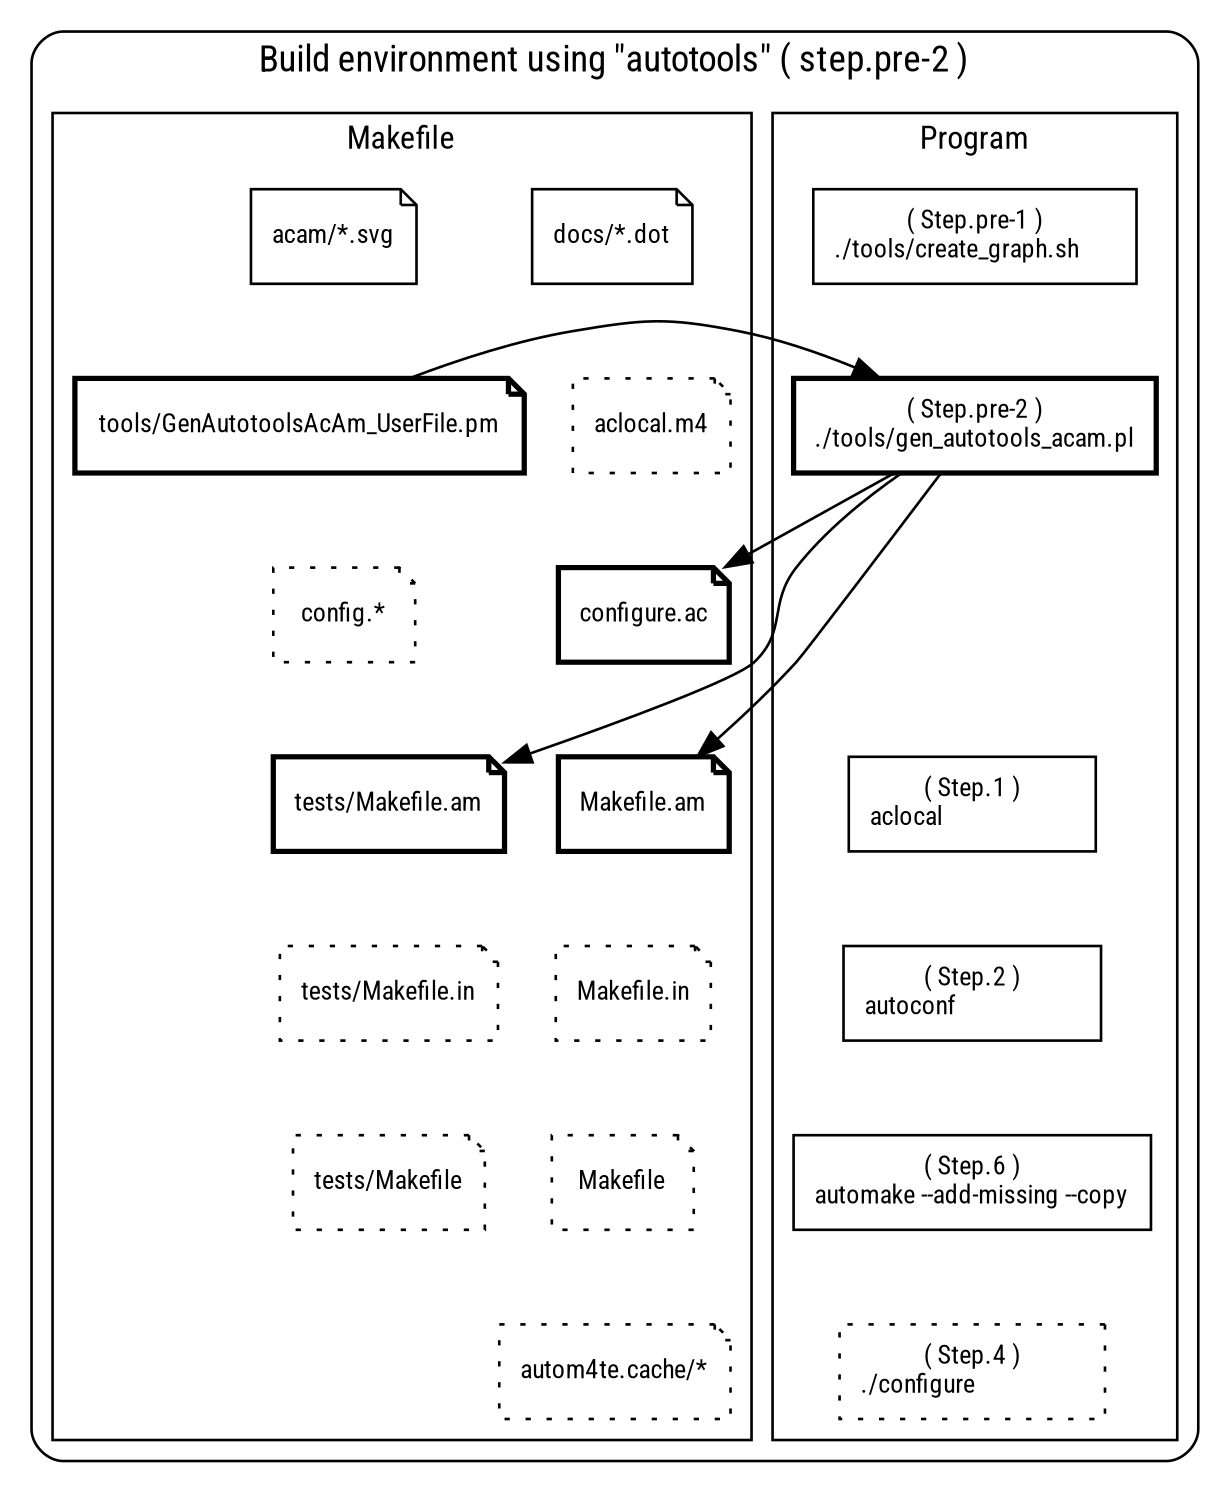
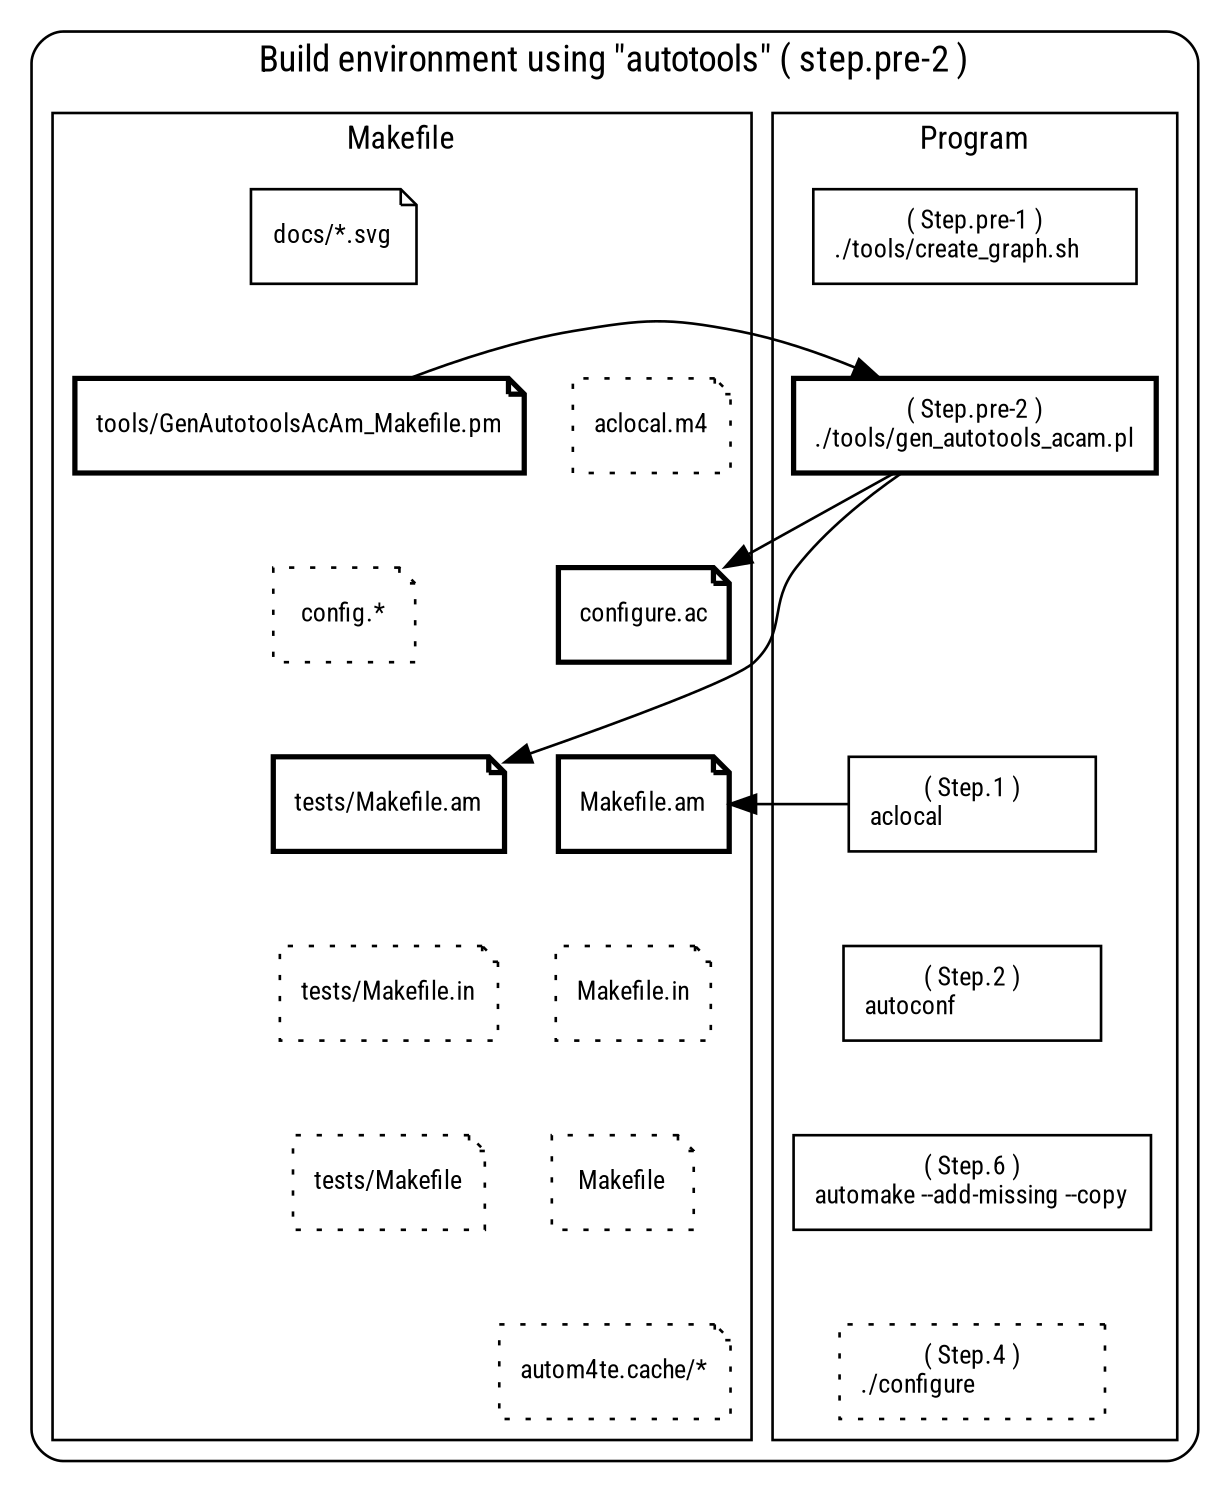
(334, 236) -> (334, 236)
(612, 236) -> none
(300, 426) -> (300, 426)
(835, 612) -> (802, 804)
